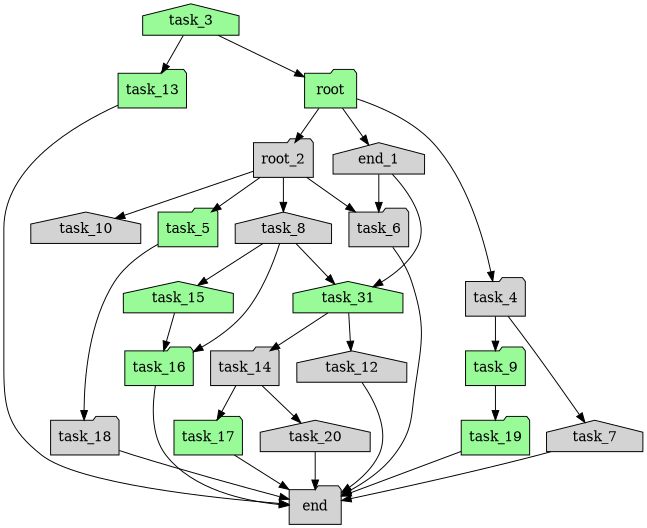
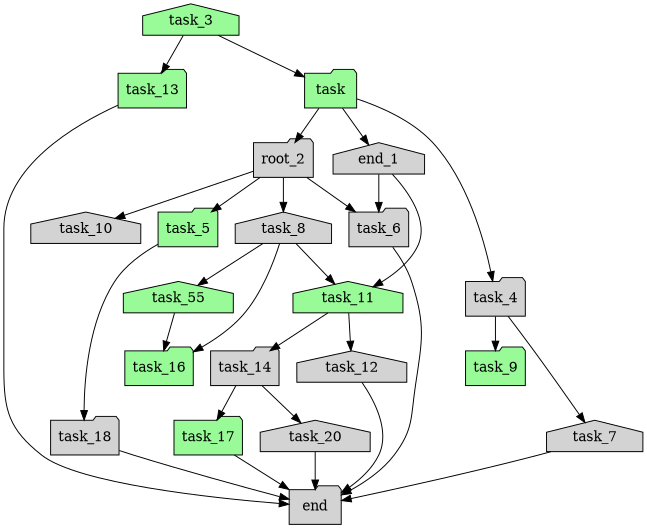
(331, 91) -> (331, 91)
(178, 299) -> (178, 299)
(348, 299) -> (348, 299)
(495, 438) -> none
(194, 479) -> none
